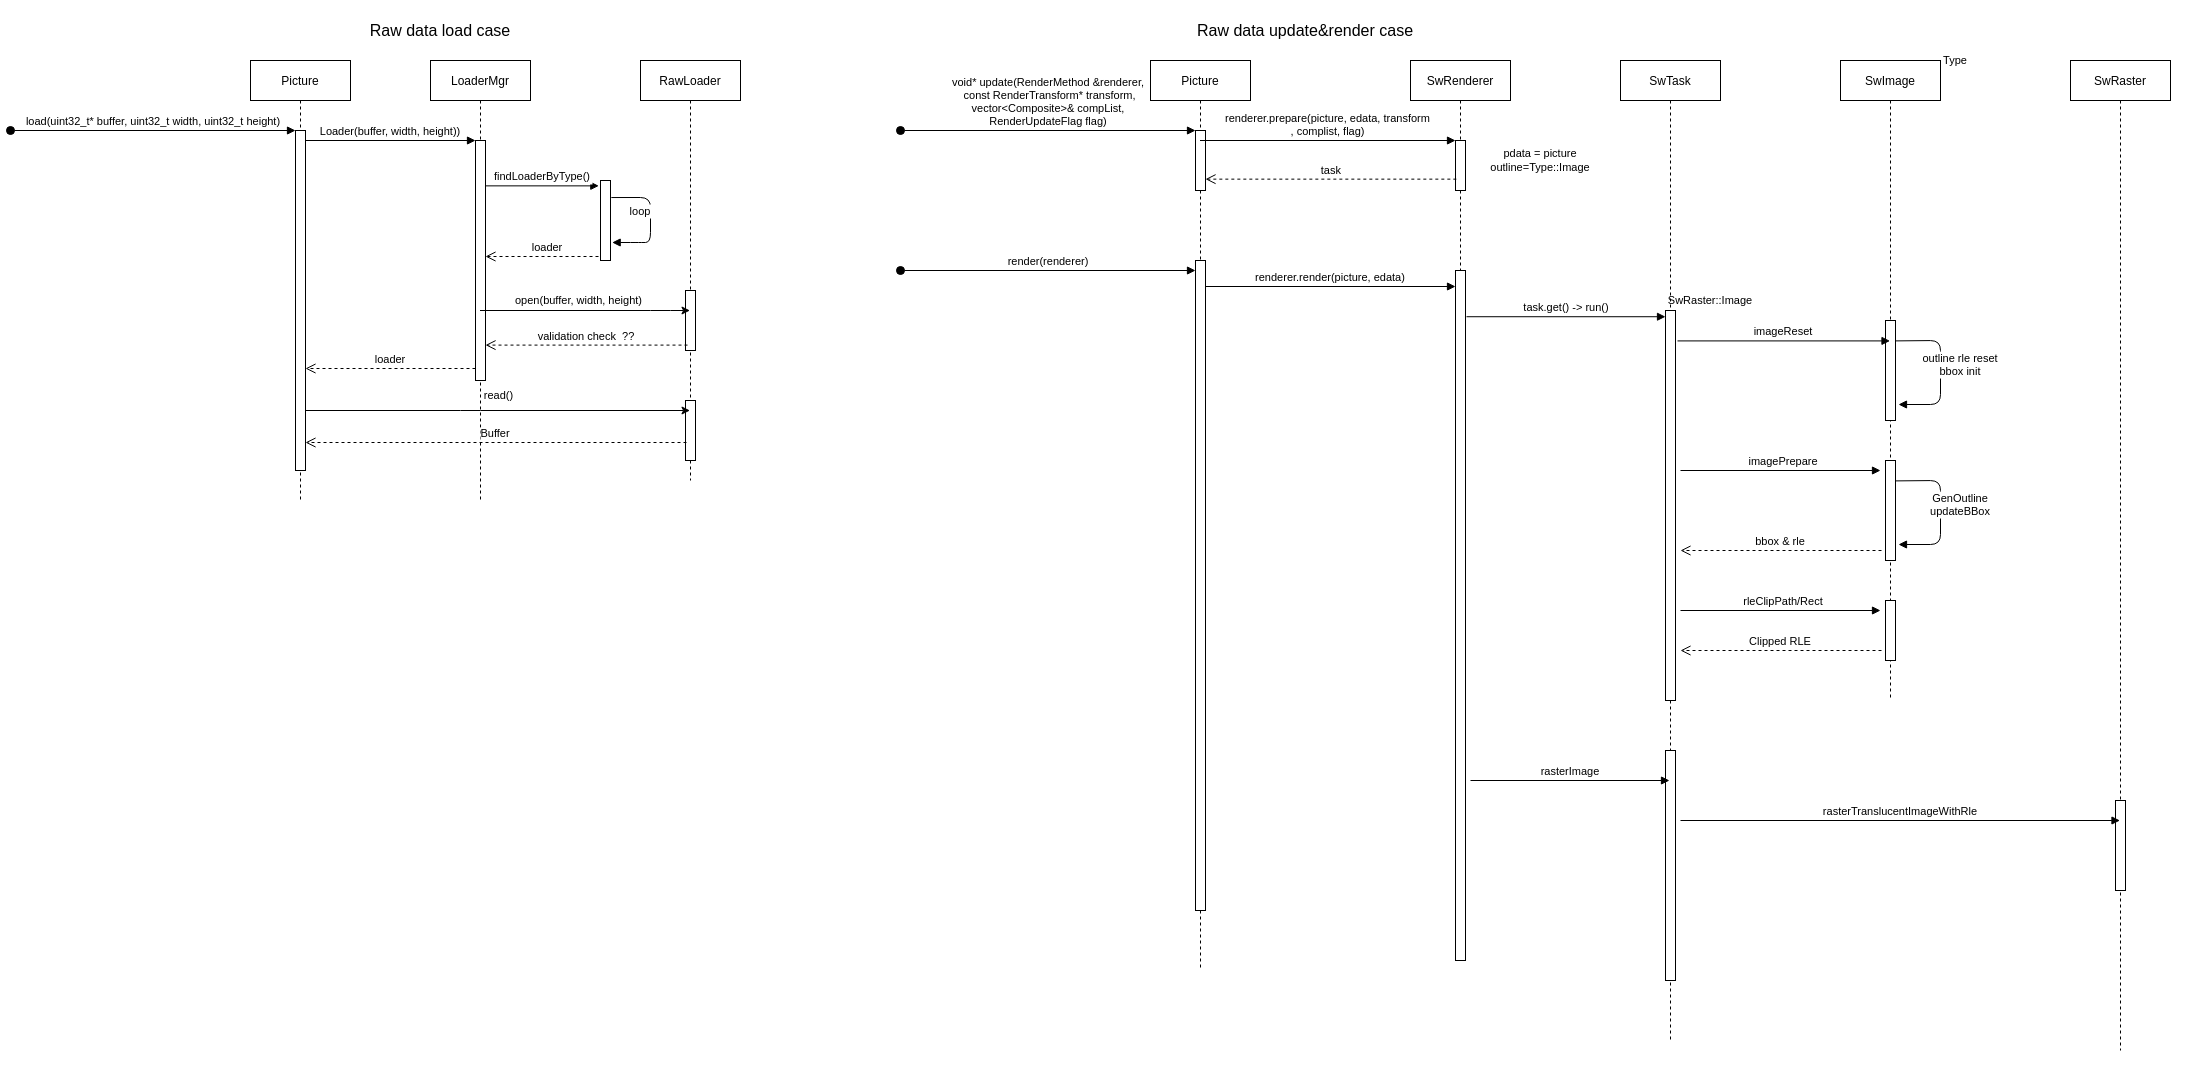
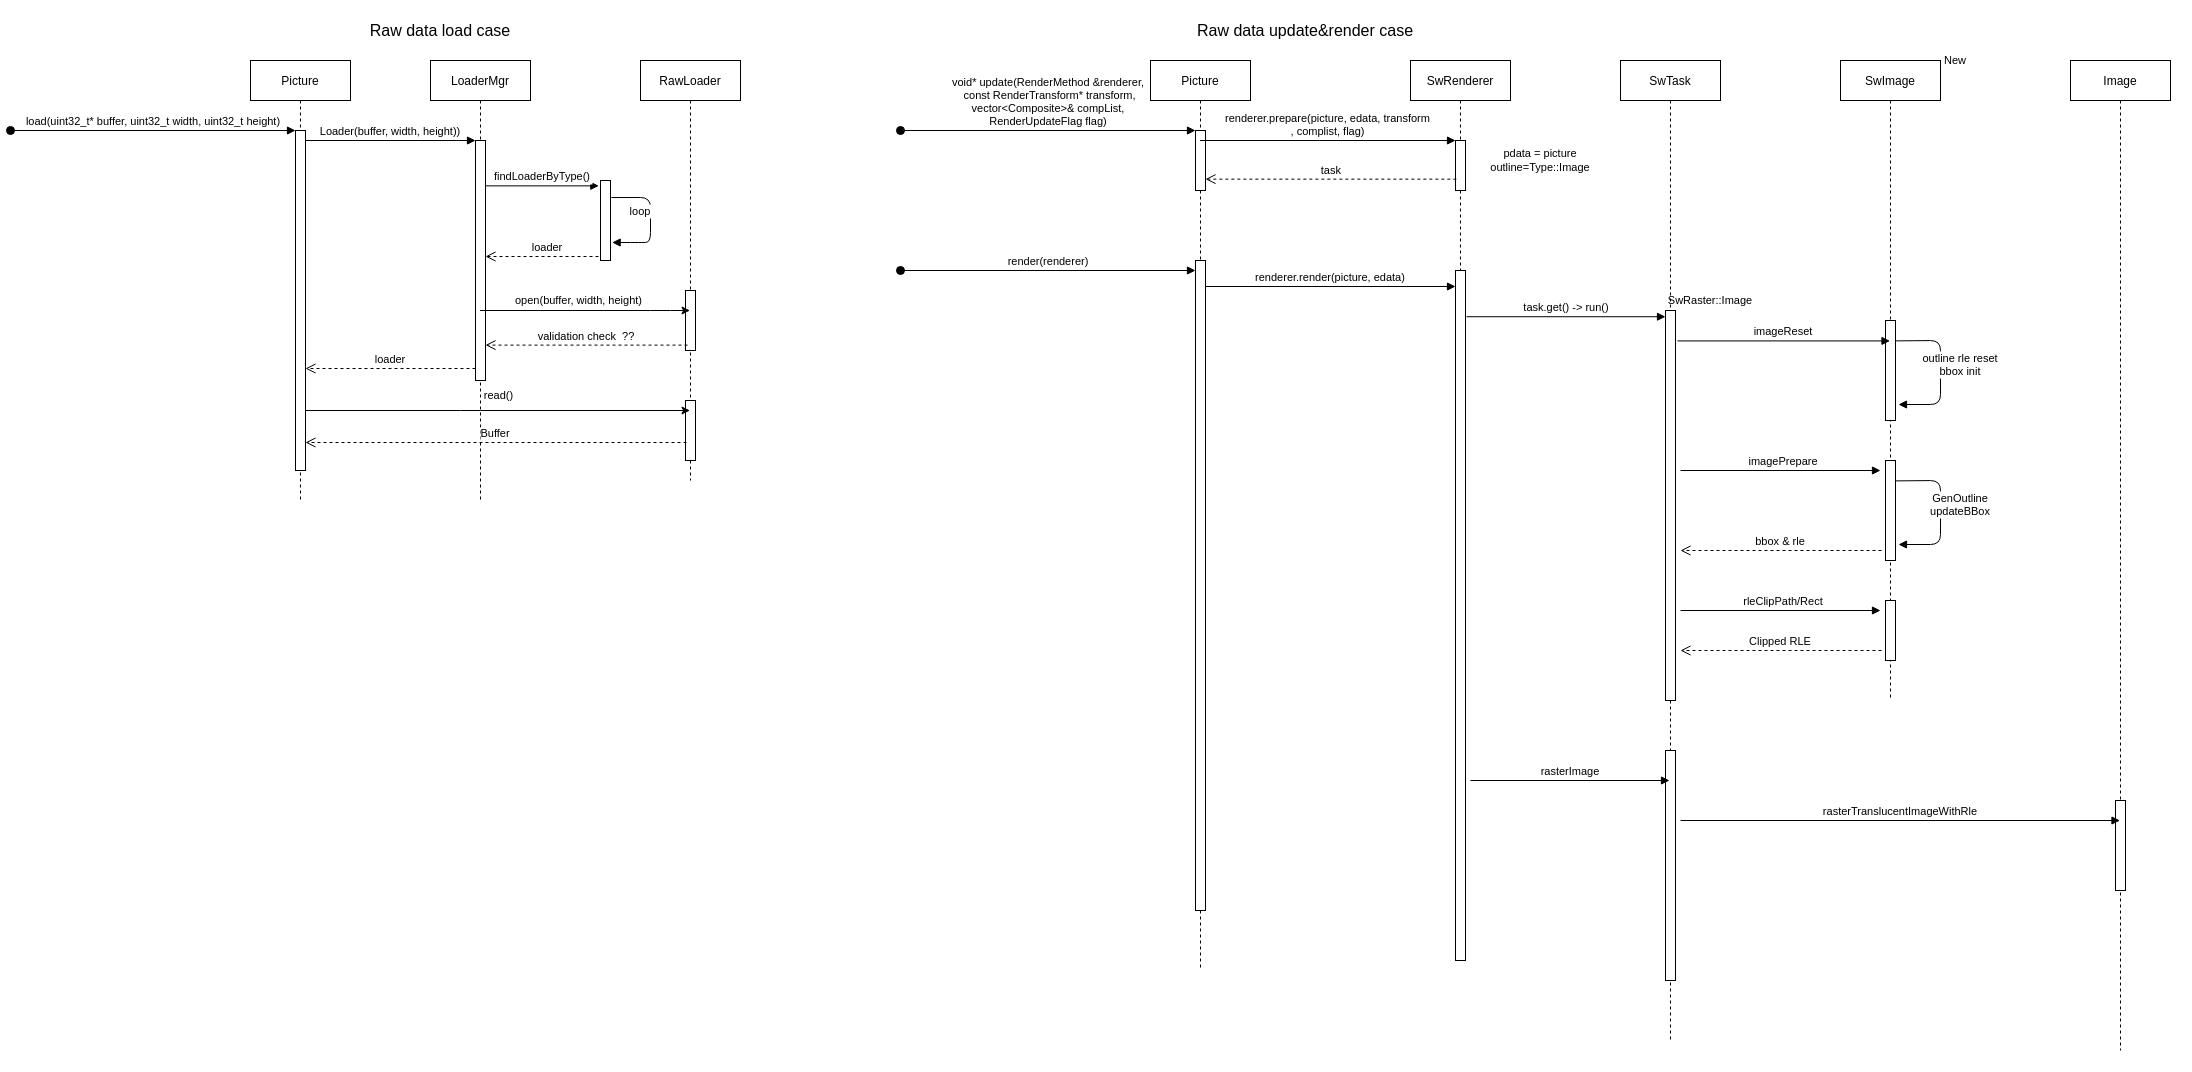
(1956, 61) -> (1956, 61)
(2120, 81) -> (2120, 81)
